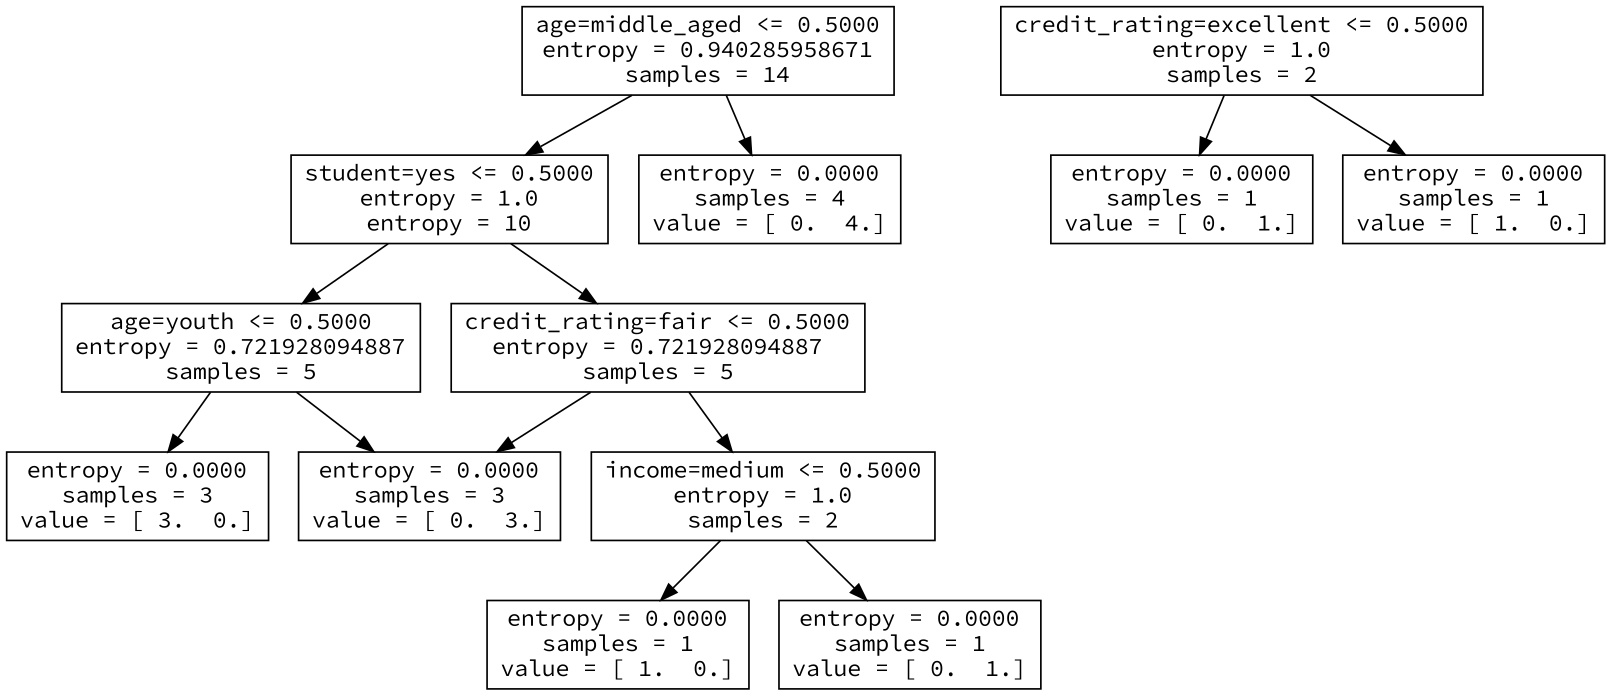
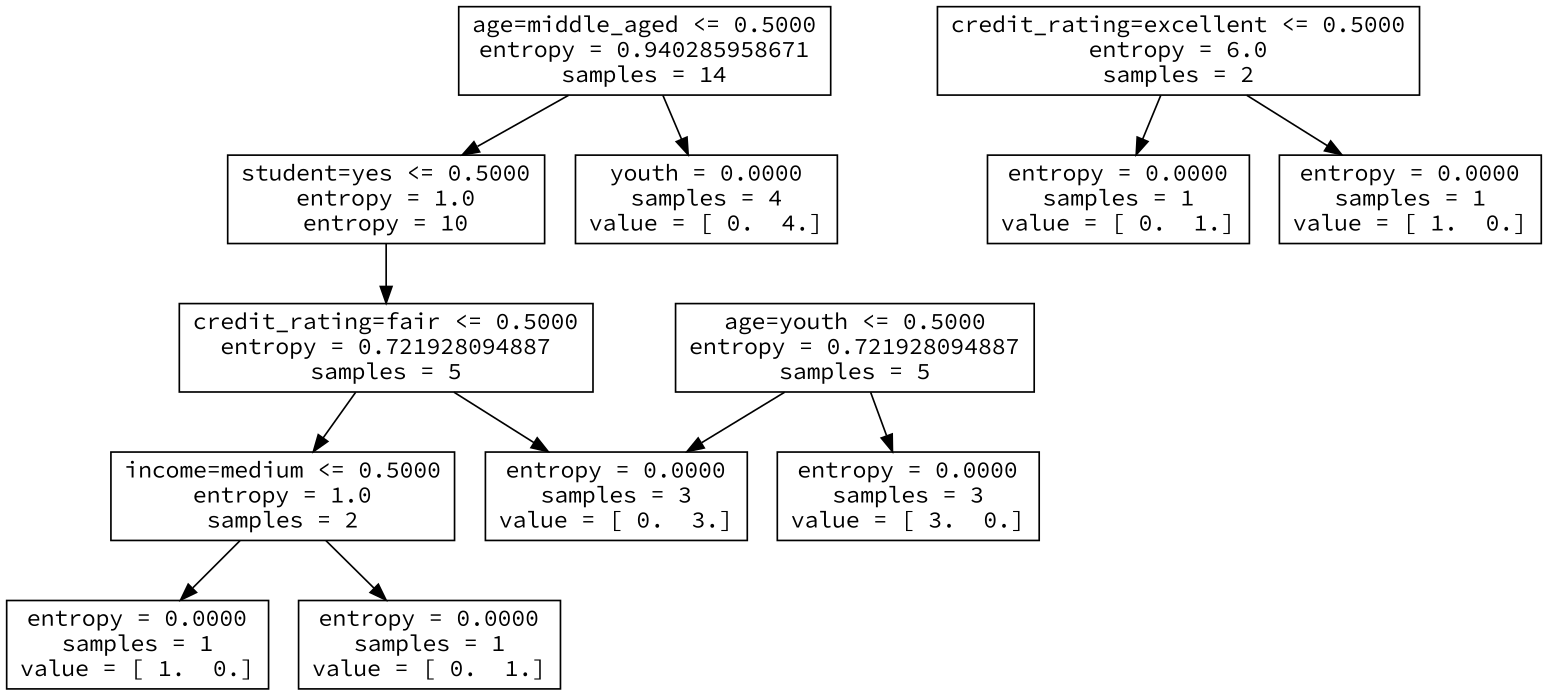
(1242, 51) -> (1178, 51)
(770, 199) -> (706, 199)
(353, 269) -> none
